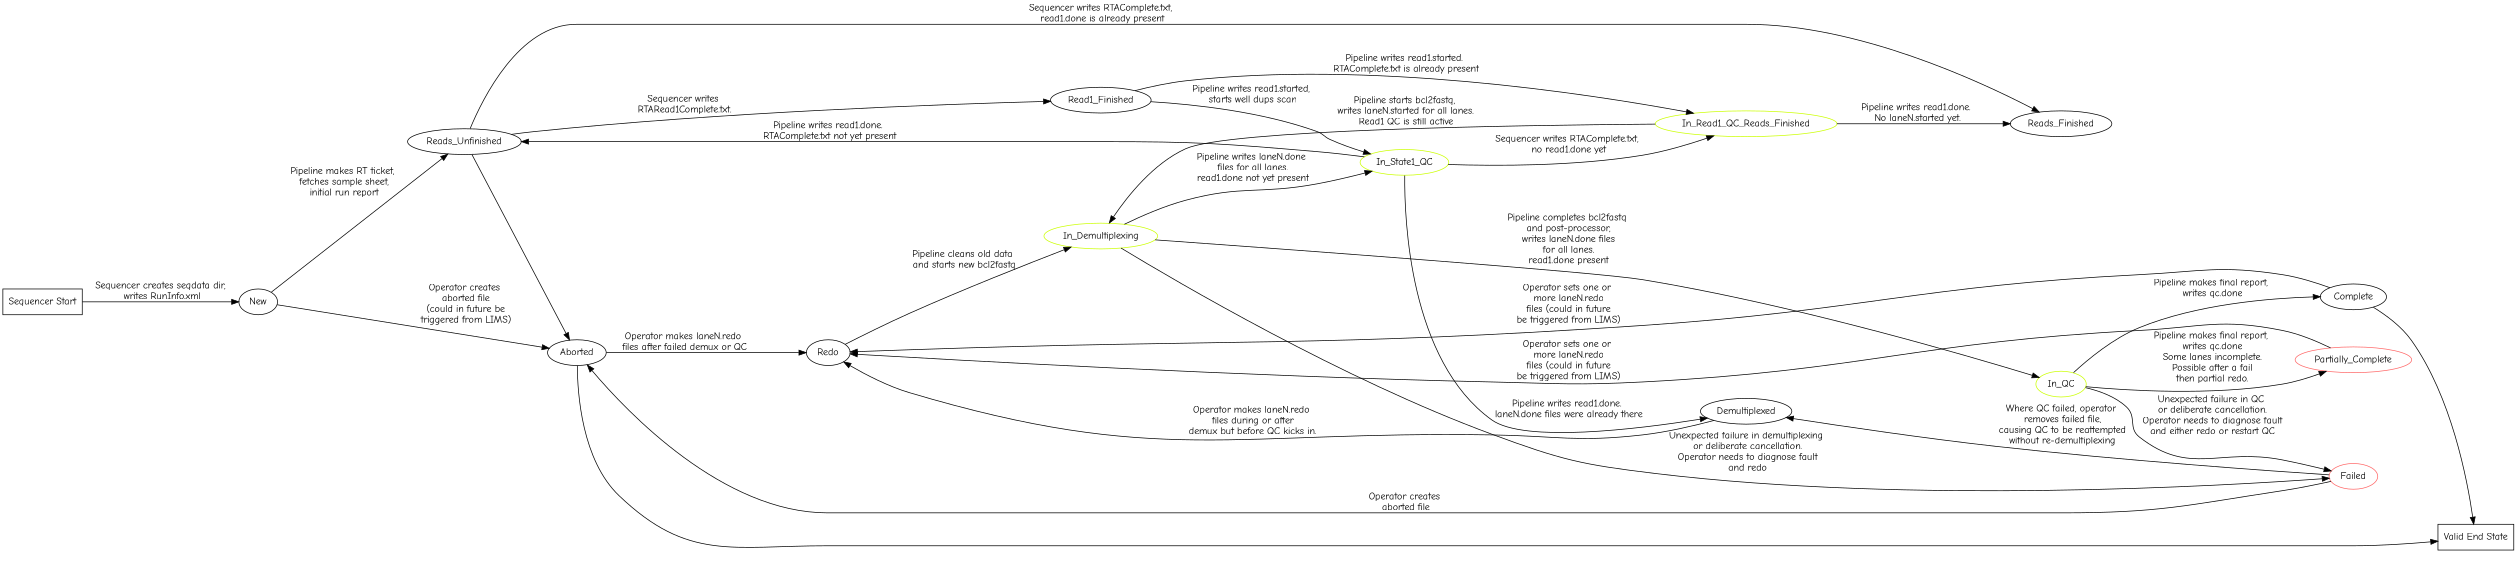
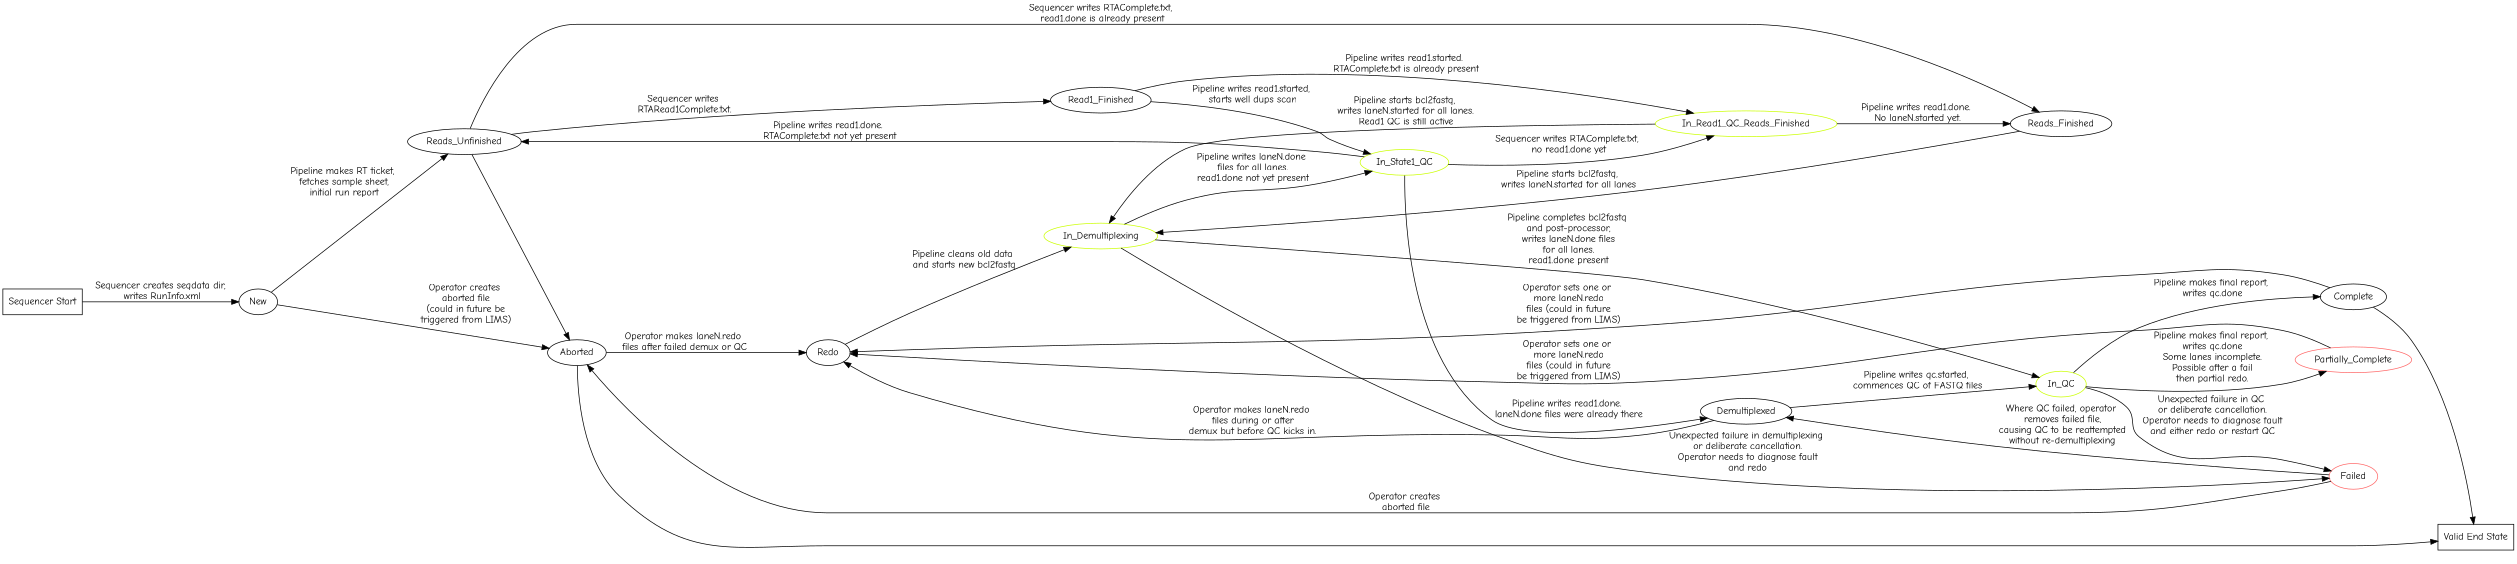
none -> (1593, 196)
none -> (1909, 397)
